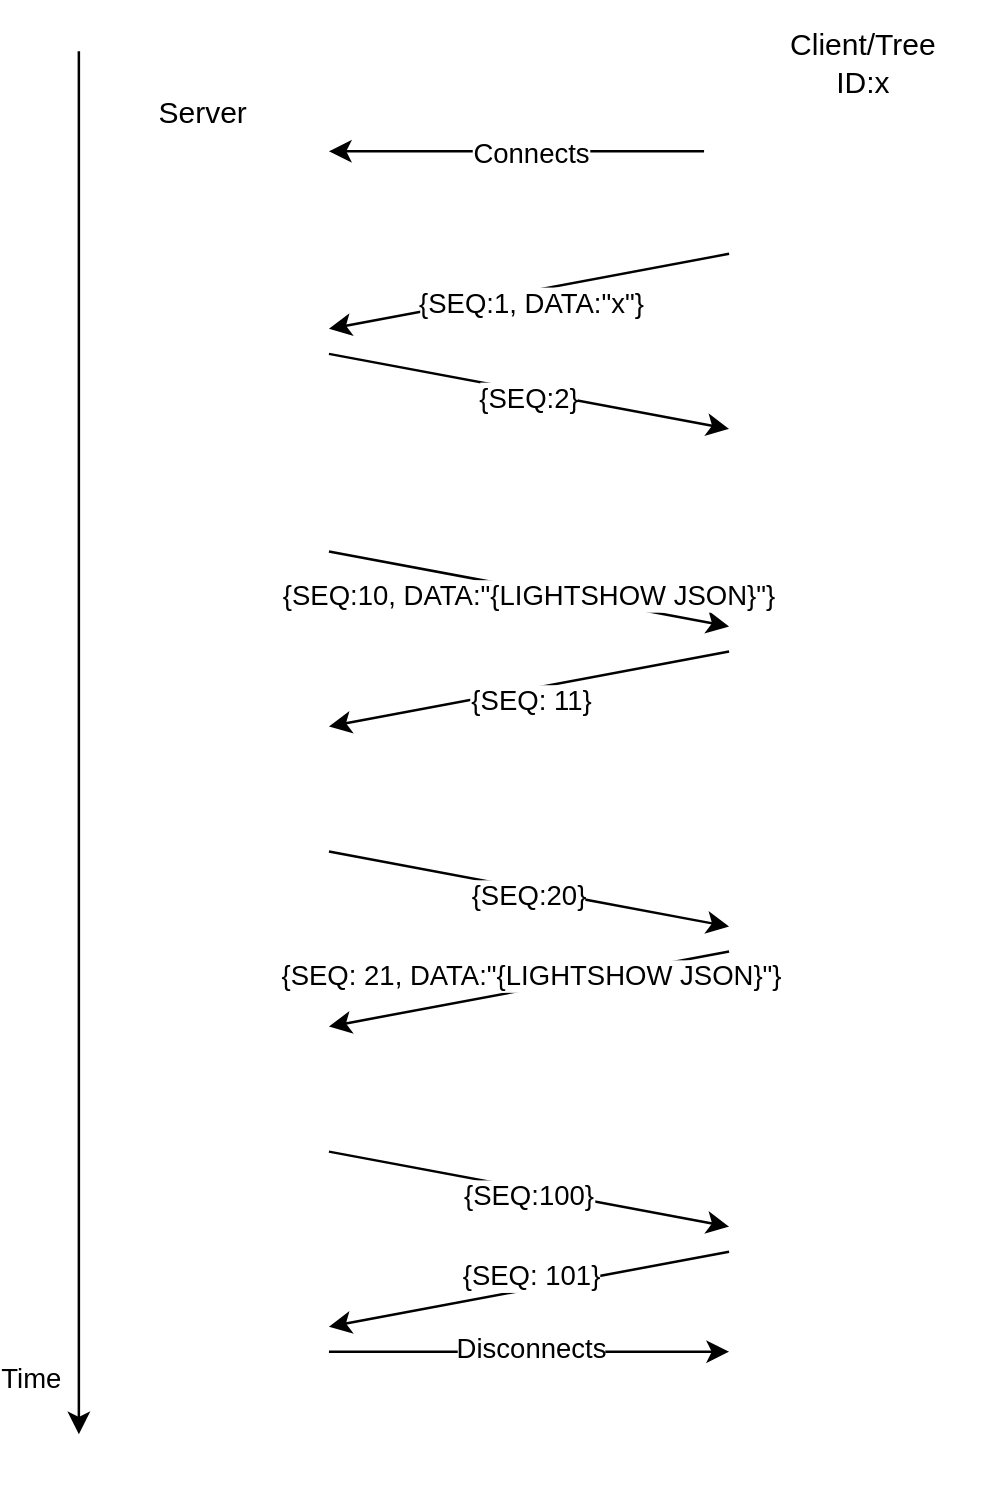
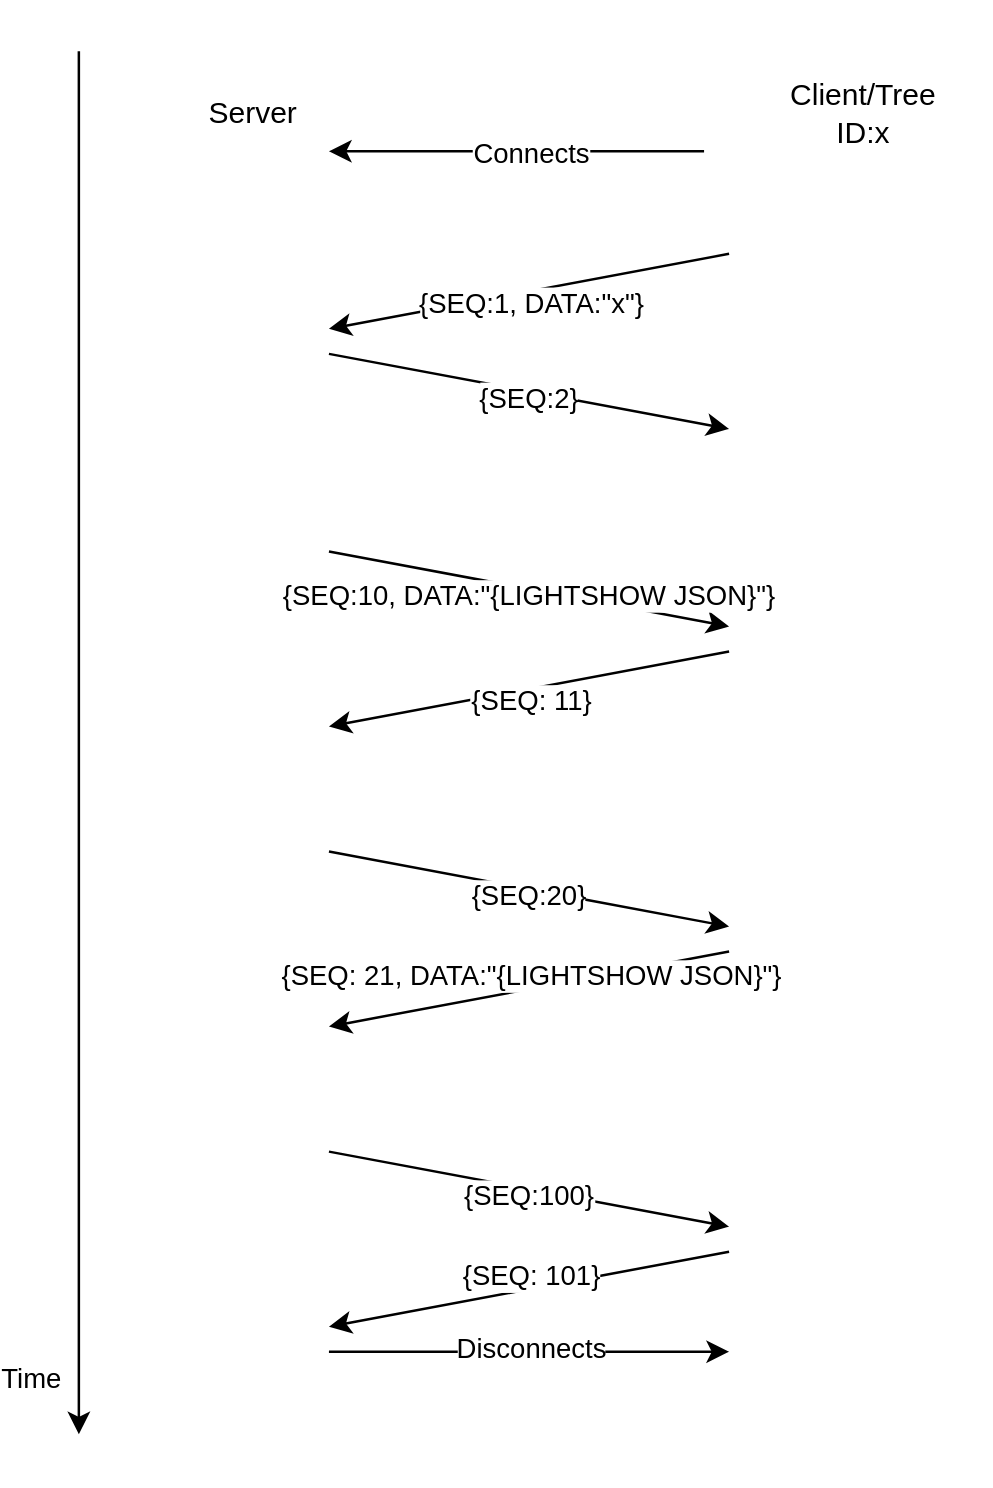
(864, 64) -> (864, 114)
(204, 114) -> (254, 114)
